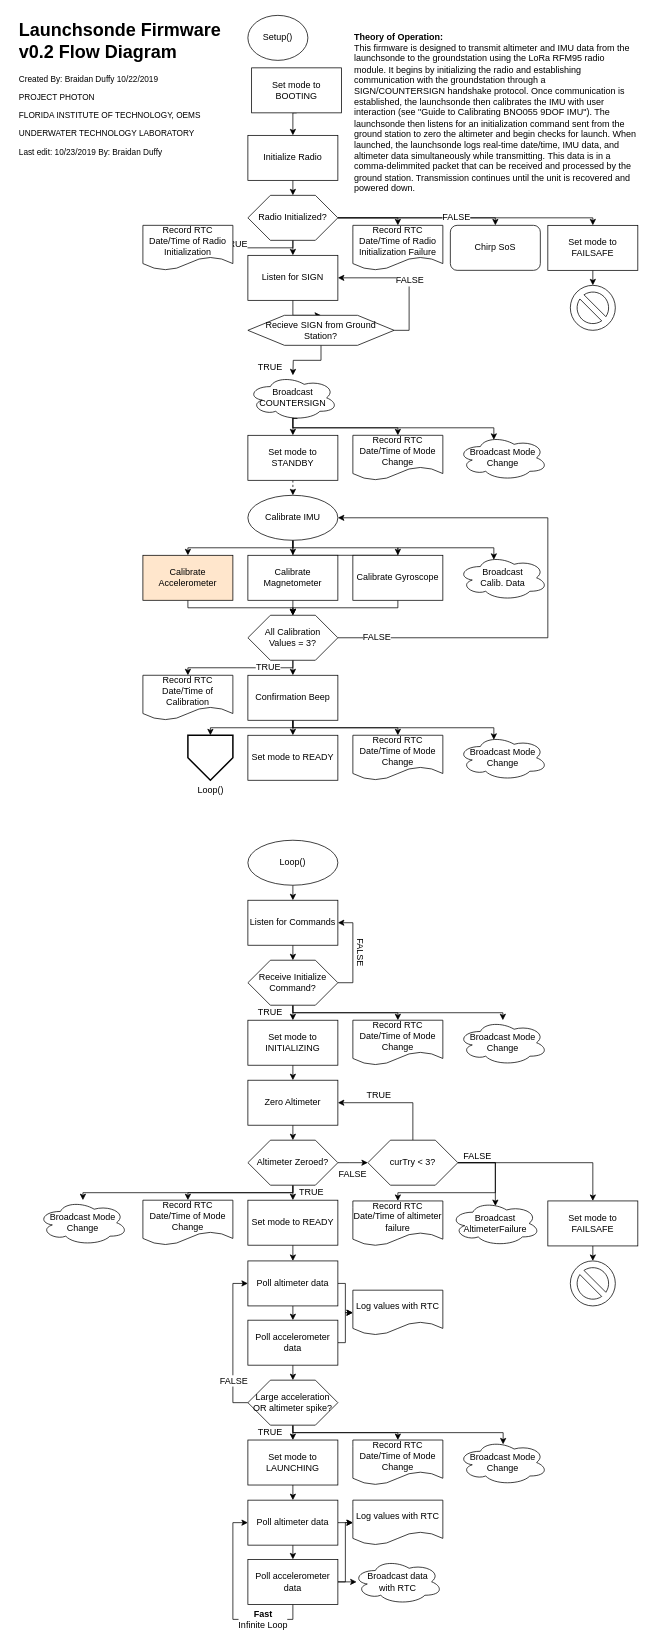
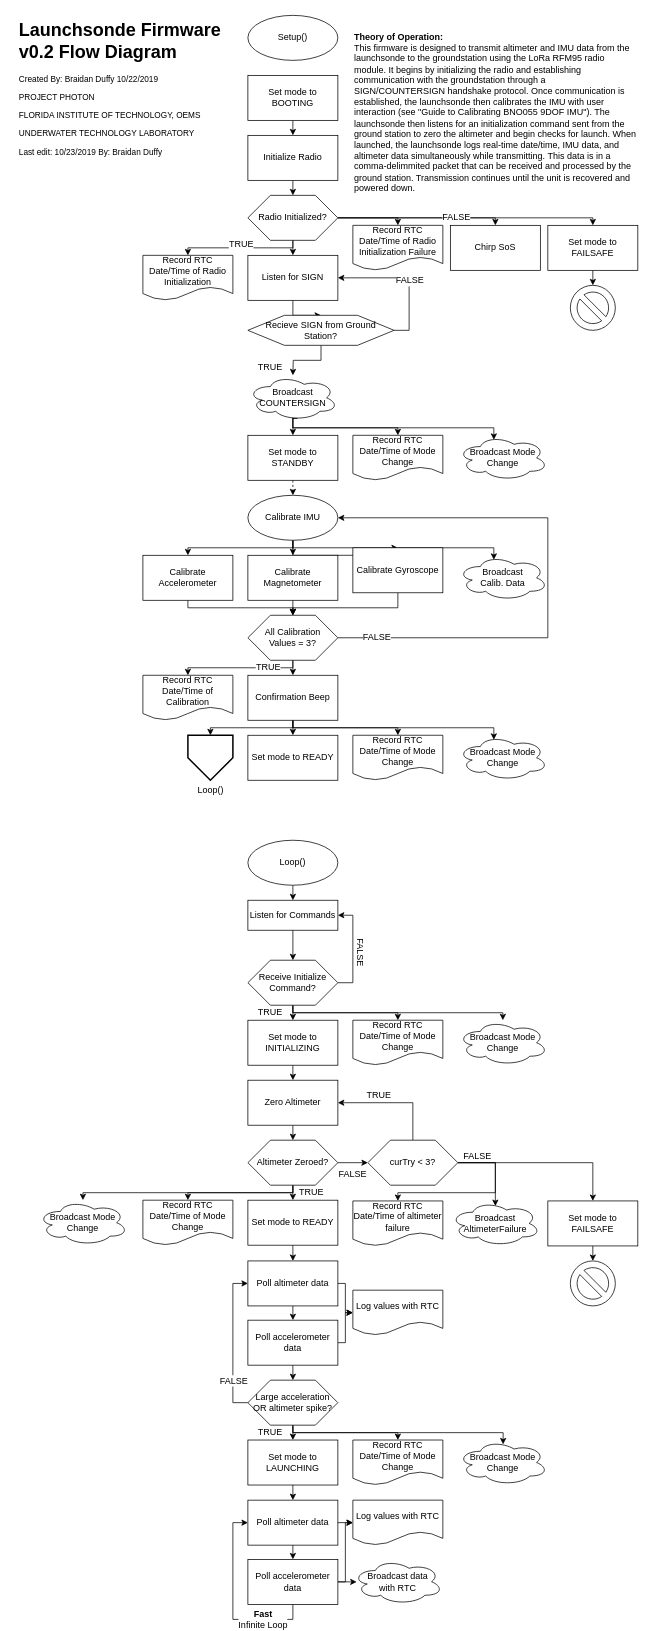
(278, 38) -> (293, 38)
(297, 90) -> (293, 98)
(188, 248) -> (188, 278)
(495, 248) -> (495, 248)
(188, 578) -> (188, 578)
(398, 578) -> (398, 570)
(293, 923) -> (293, 915)
